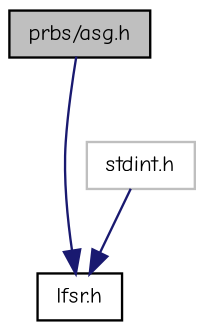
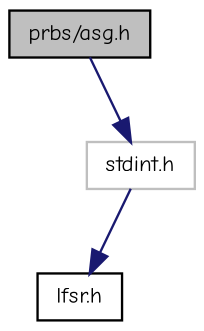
(65, 153) -> (105, 89)
